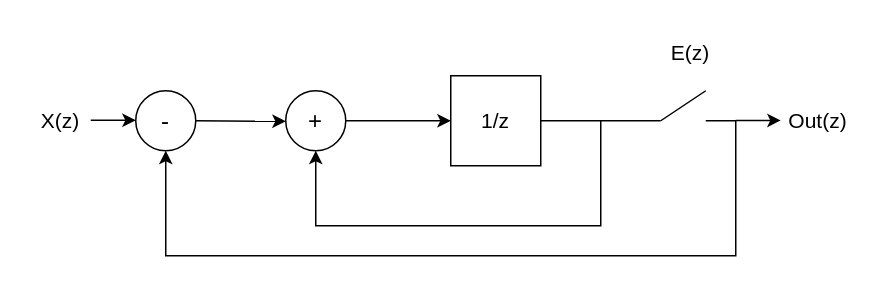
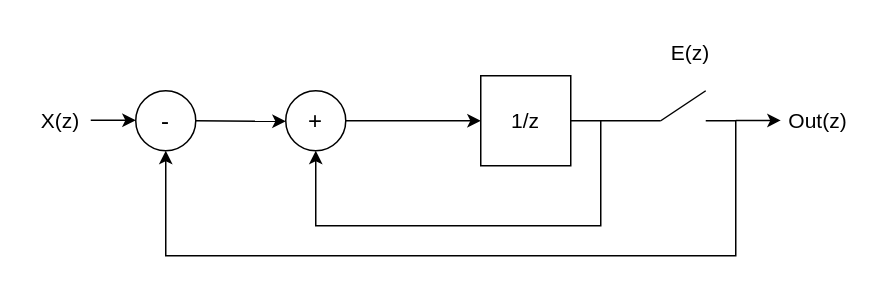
(496, 121) -> (526, 121)
